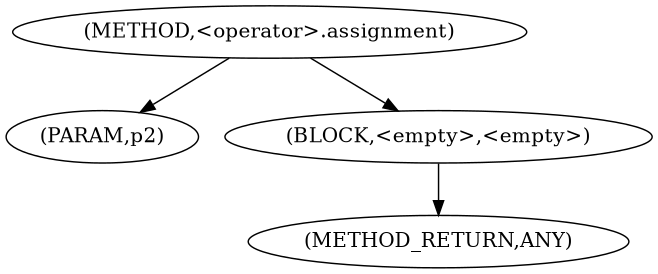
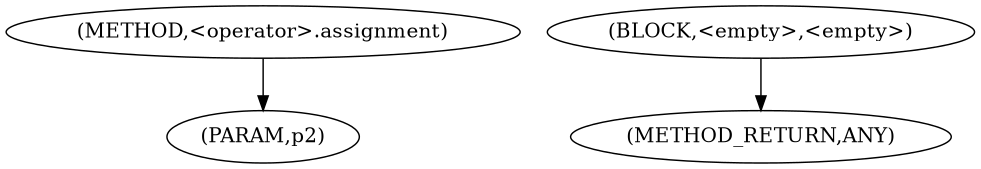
(348, 81) -> none
